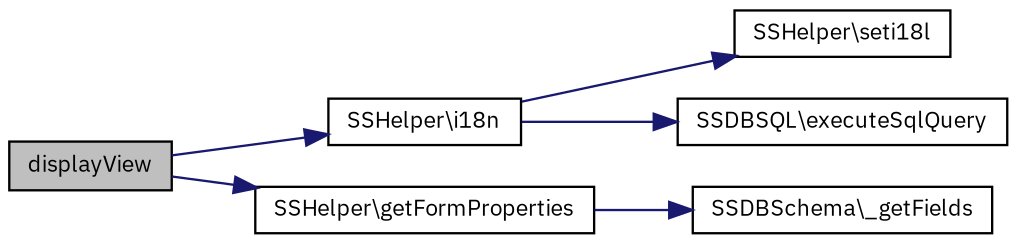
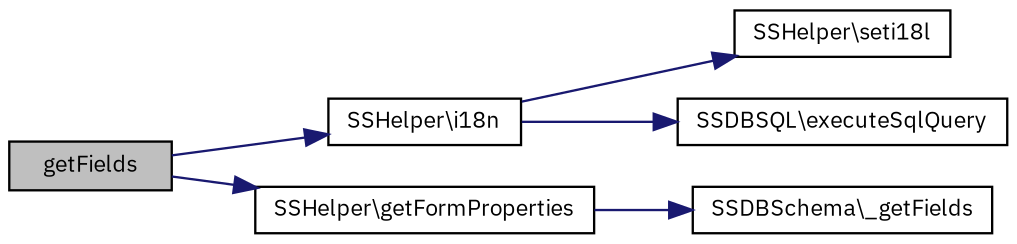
(91, 166) -> (91, 166)
